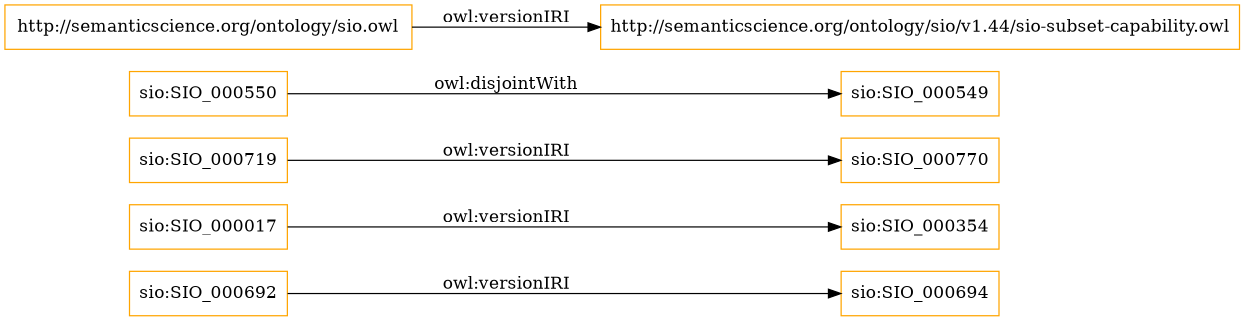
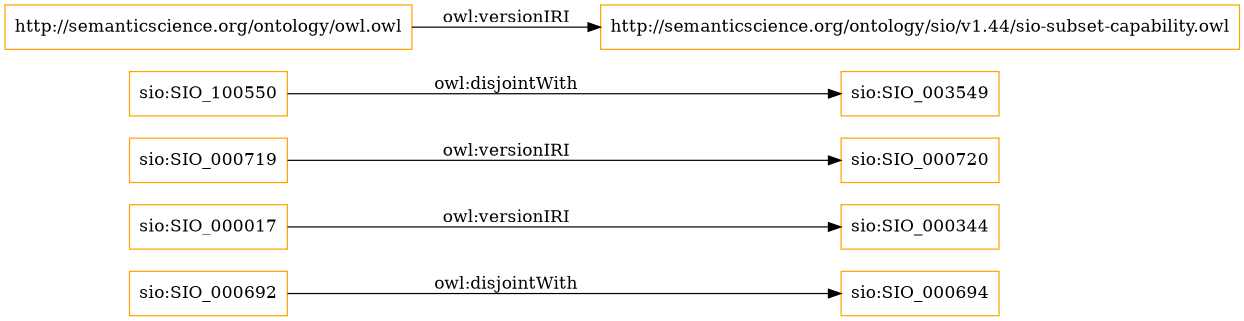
(208, 27) -> (208, 27)
(208, 94) -> (208, 94)
(920, 94) -> (920, 94)
(920, 160) -> (920, 160)
(920, 227) -> (920, 227)
(506, 284) -> (506, 284)
